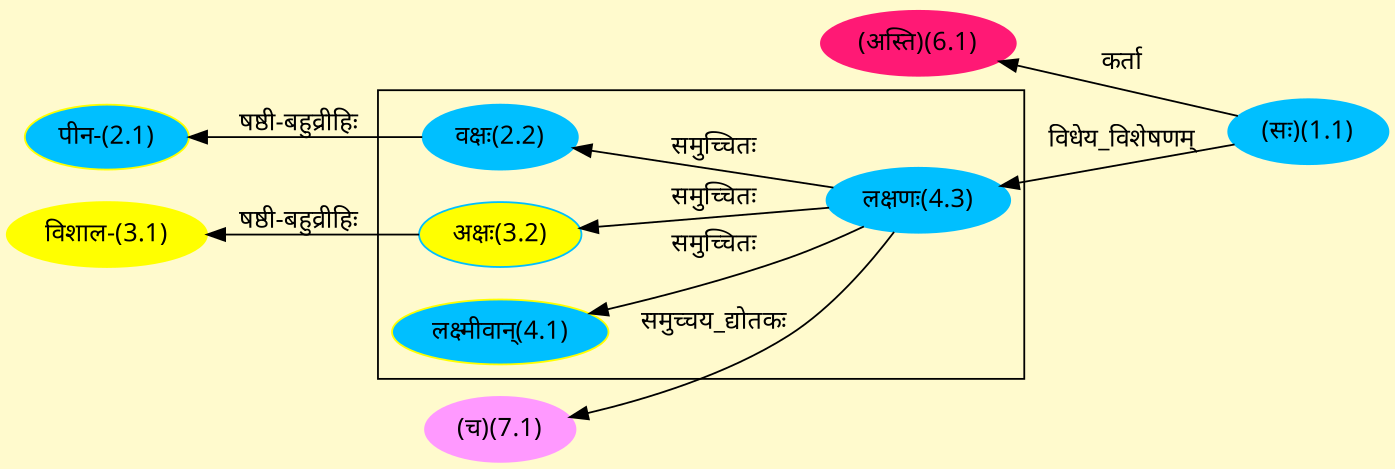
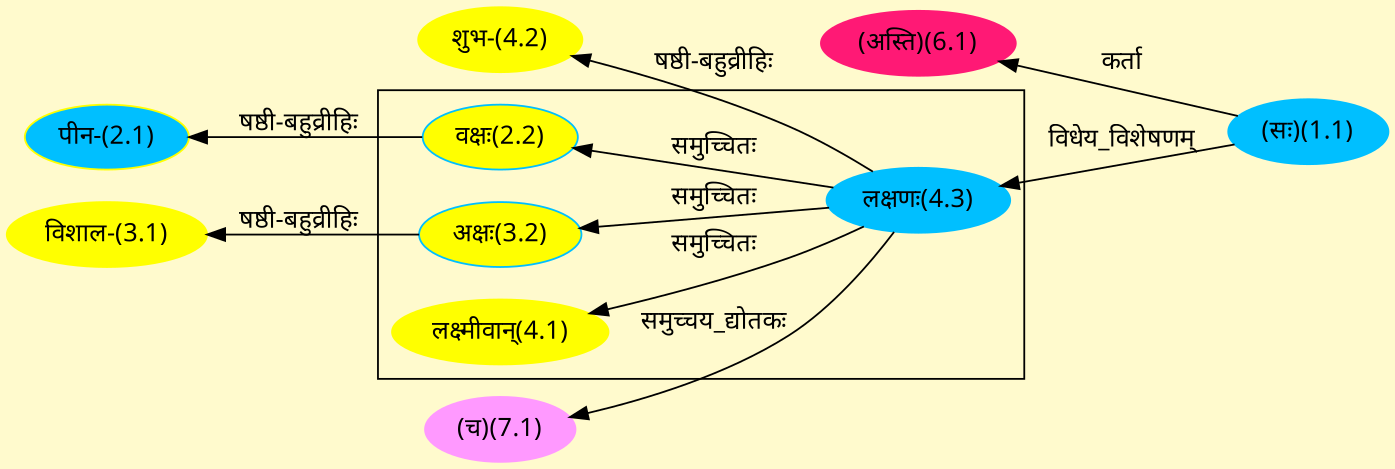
none -> (500, 40)
(500, 137) -> (500, 137)
(500, 332) -> (500, 332)
